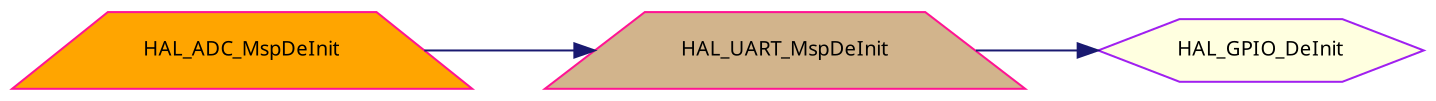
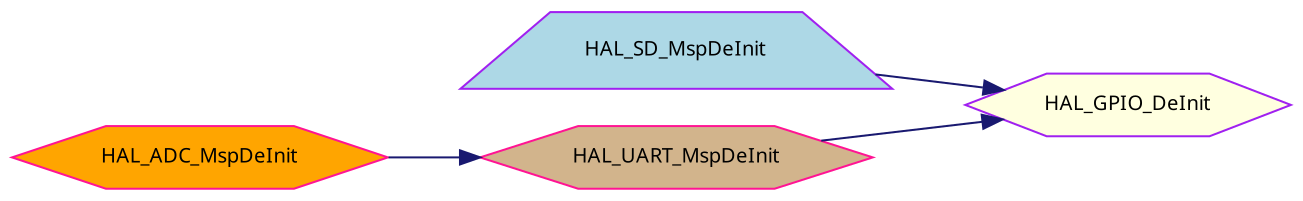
(242, 50) -> (200, 157)
none -> (676, 50)
(785, 50) -> (676, 157)
